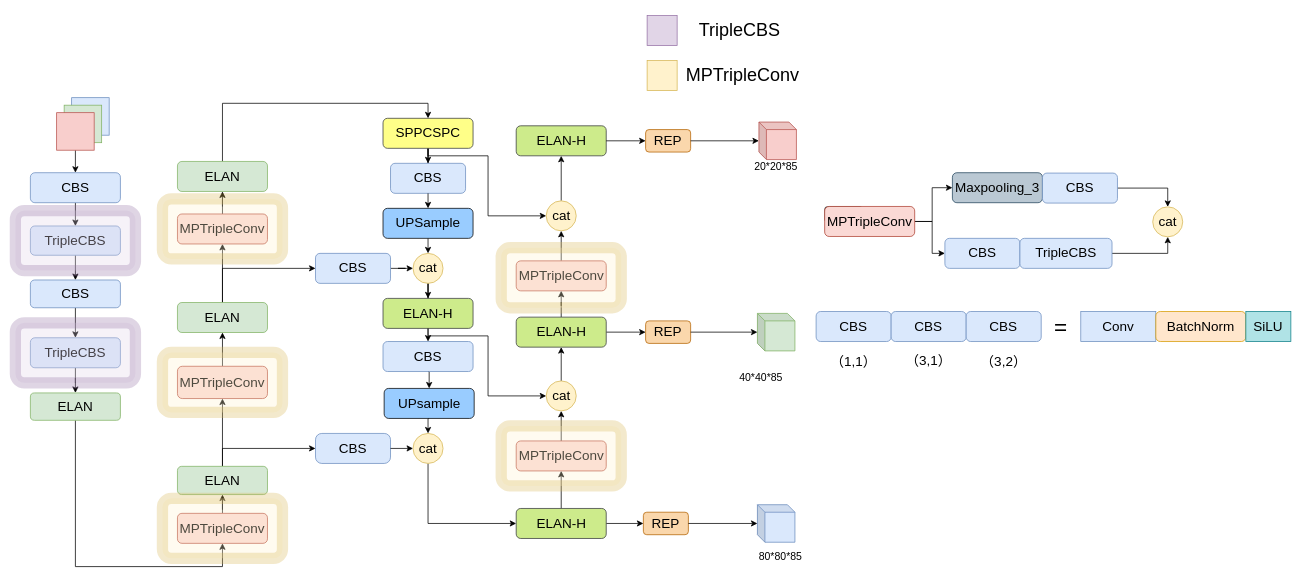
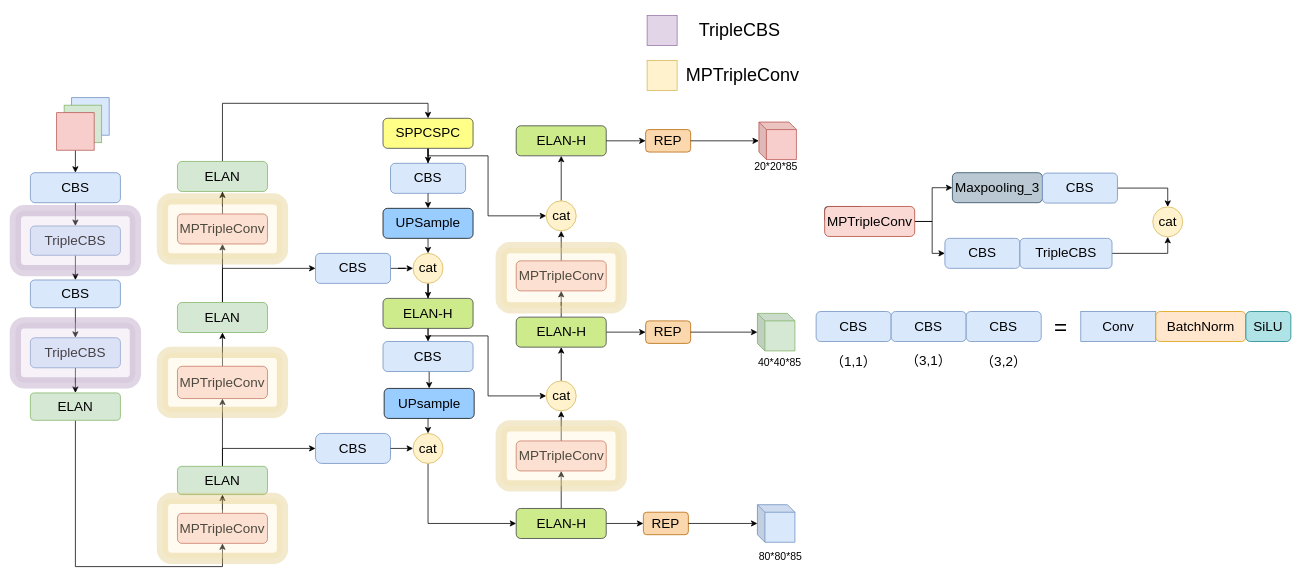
(1268, 326) -> (1268, 326)
(761, 377) -> (780, 362)
